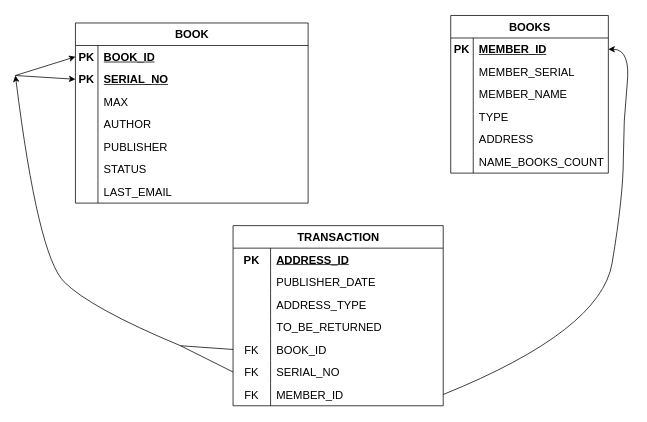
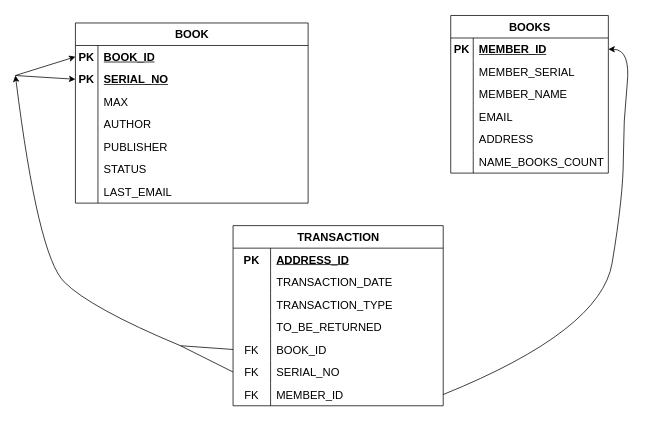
(491, 117) -> (495, 117)
(320, 282) -> (327, 282)
(314, 304) -> (327, 304)
